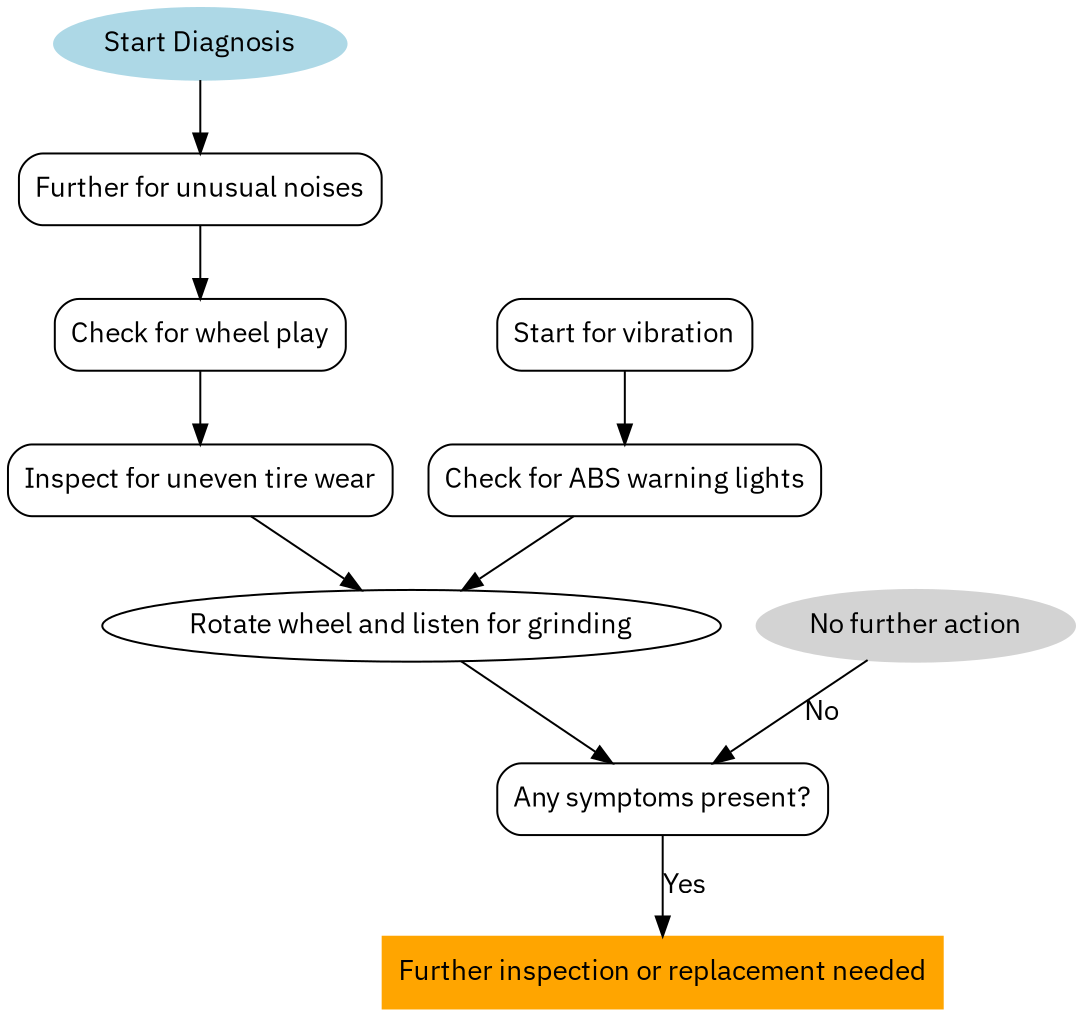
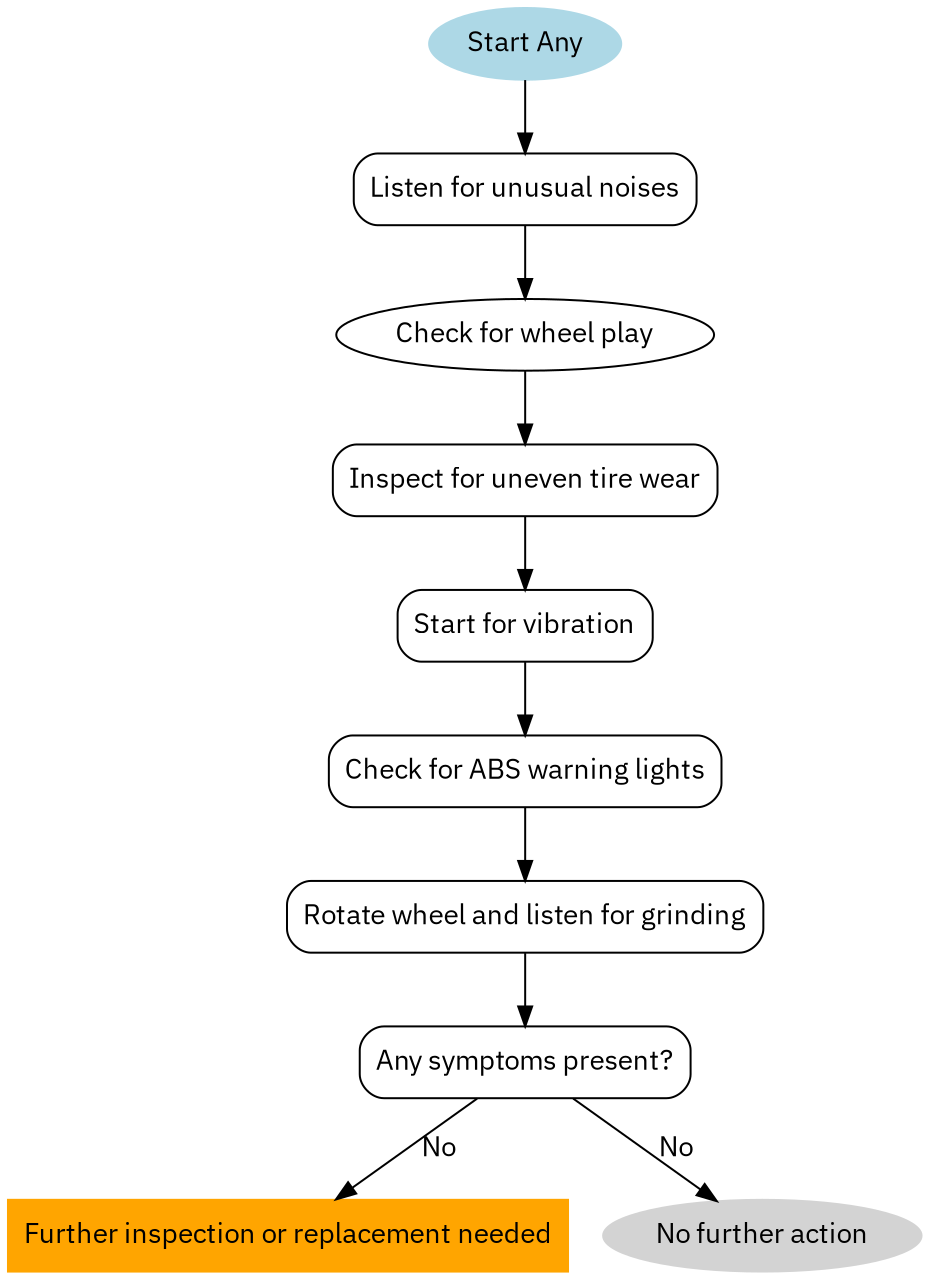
(200, 44) -> (525, 44)
(200, 189) -> (525, 189)
(200, 335) -> (525, 335)
(298, 547) -> (525, 543)
(412, 626) -> (525, 917)
(799, 706) -> (637, 1144)
(685, 886) -> (439, 1149)
